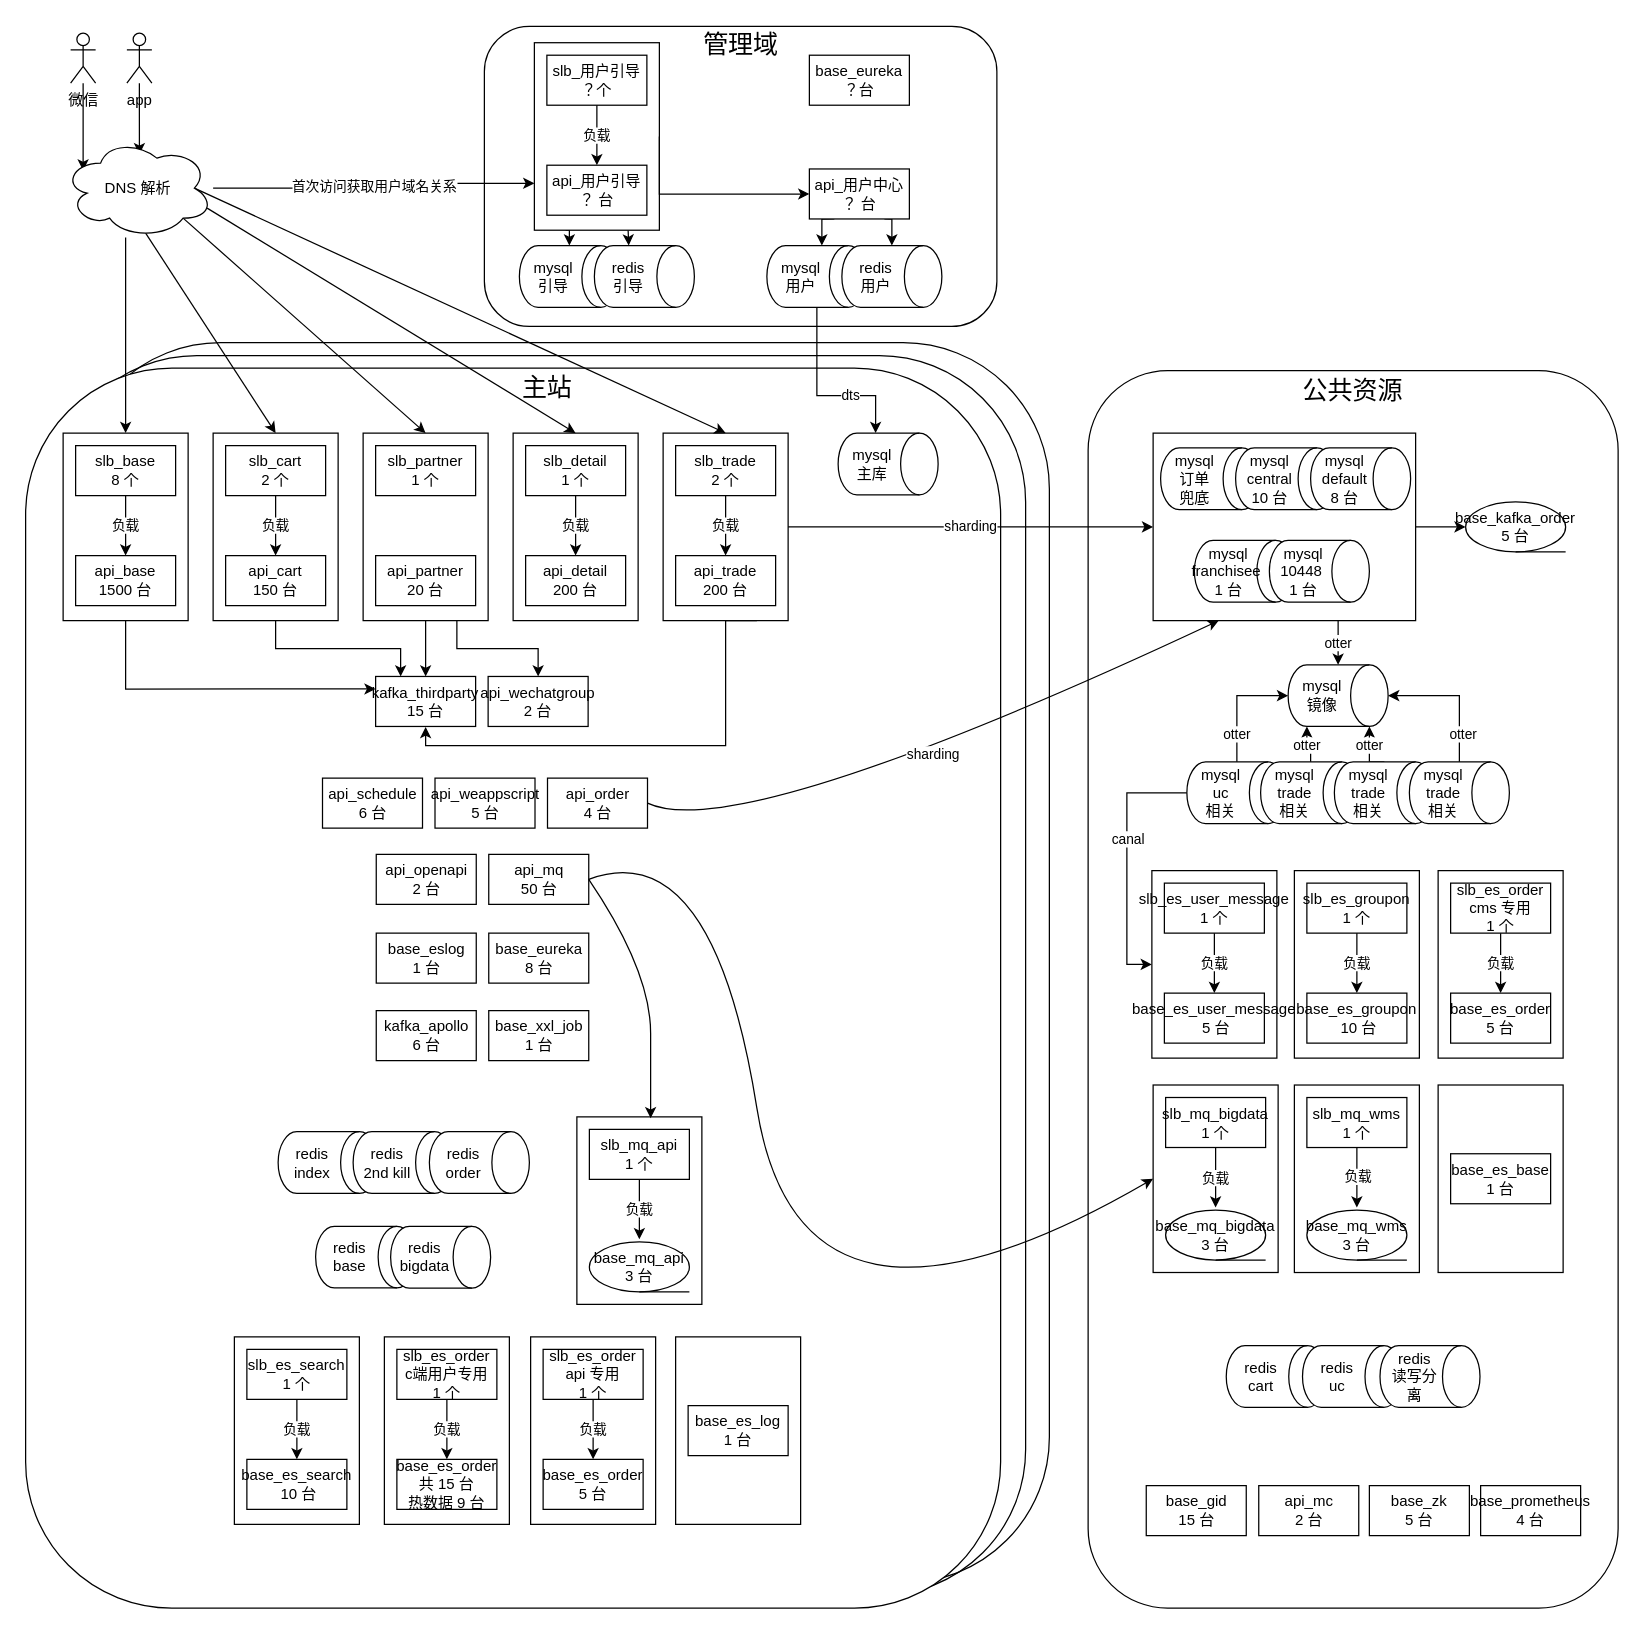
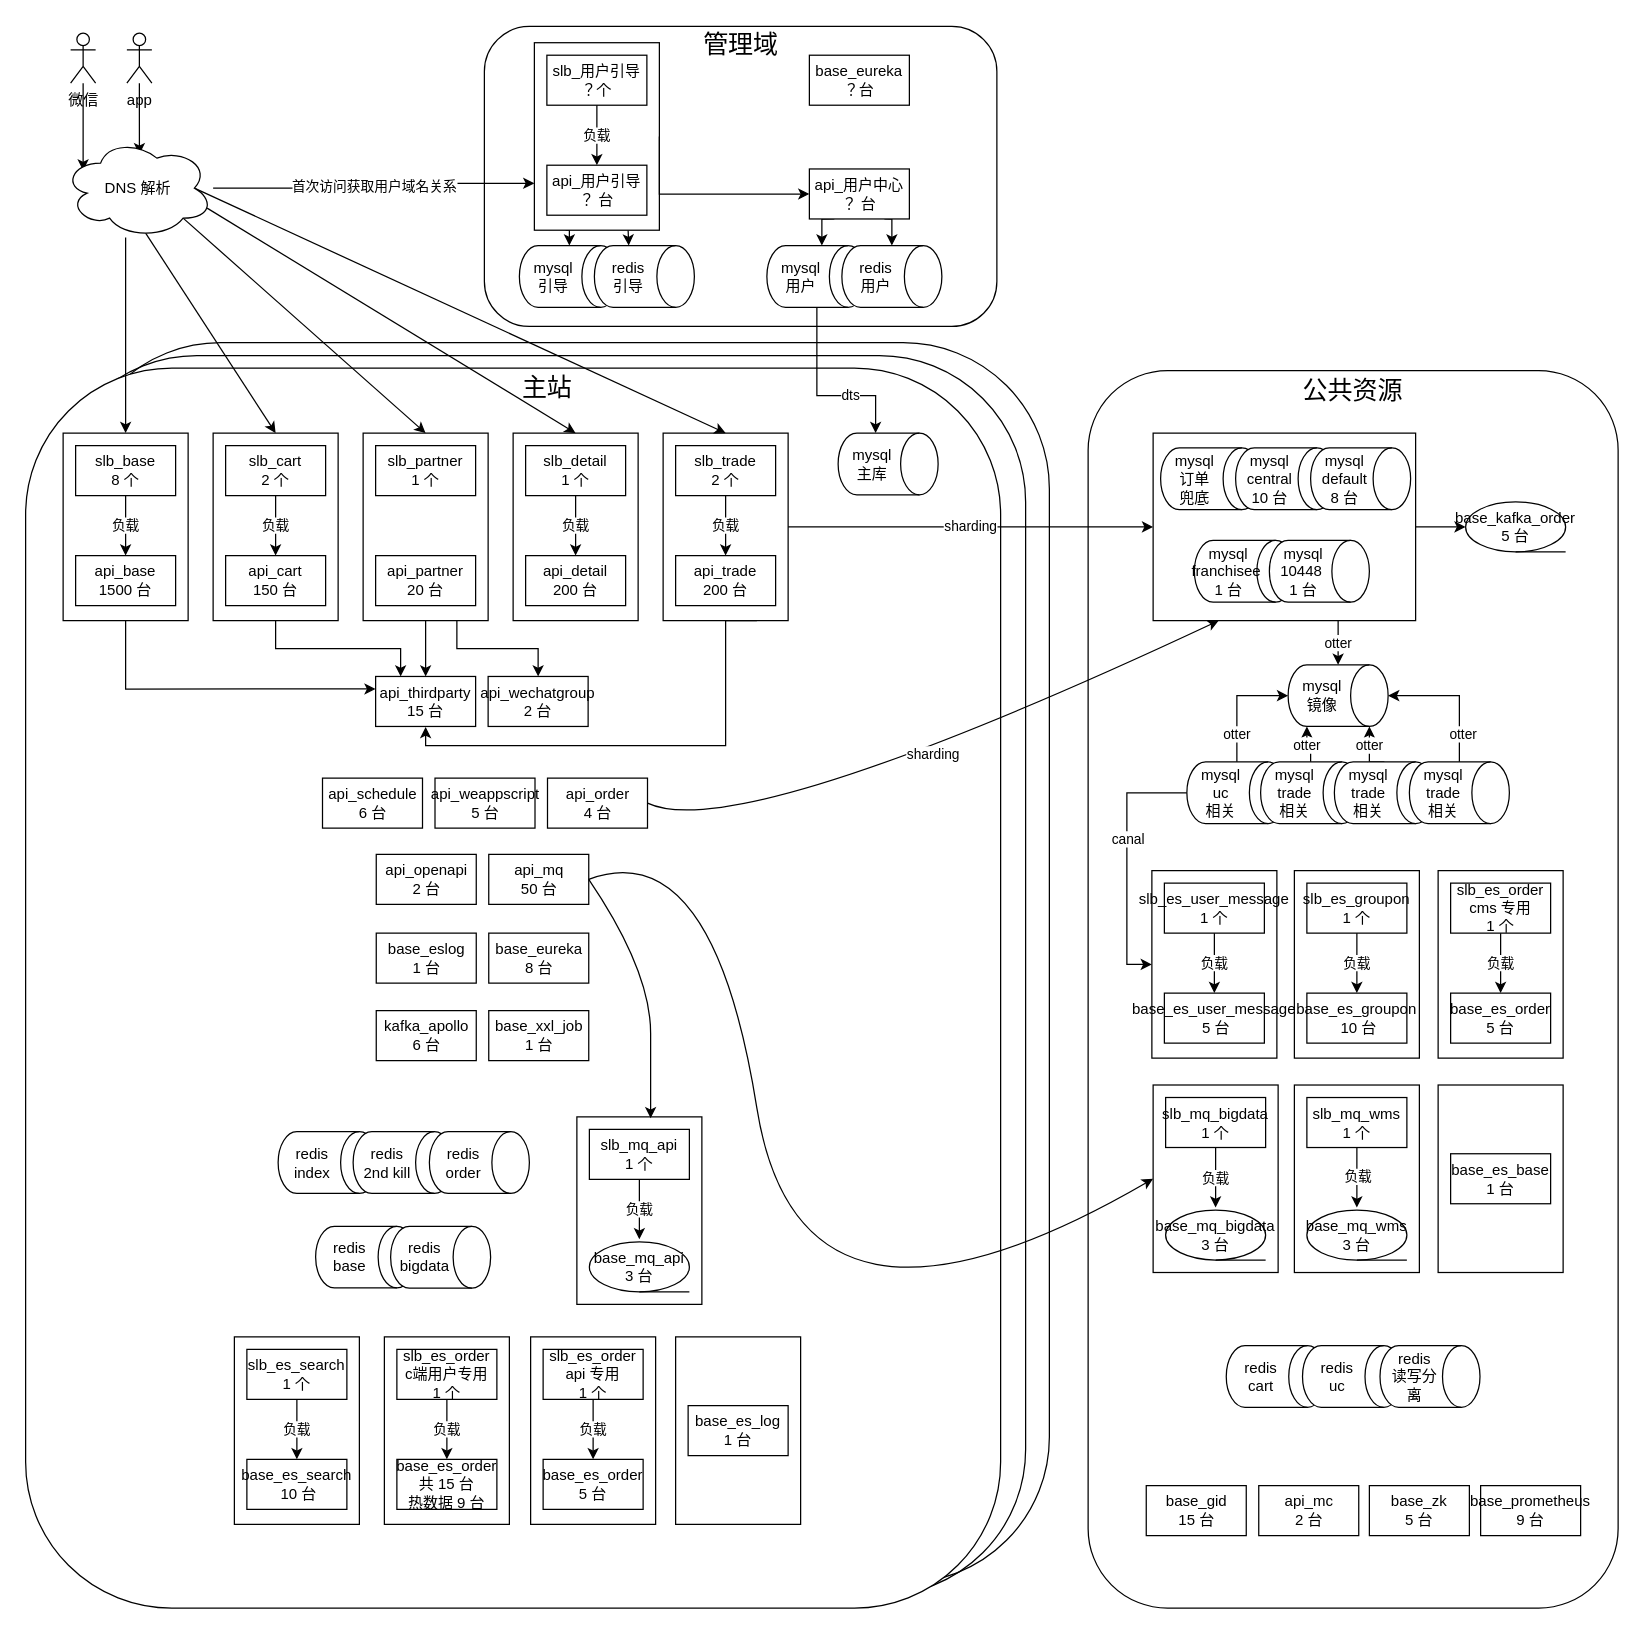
(426, 702) -> (426, 702)
(1531, 1511) -> (1531, 1511)
